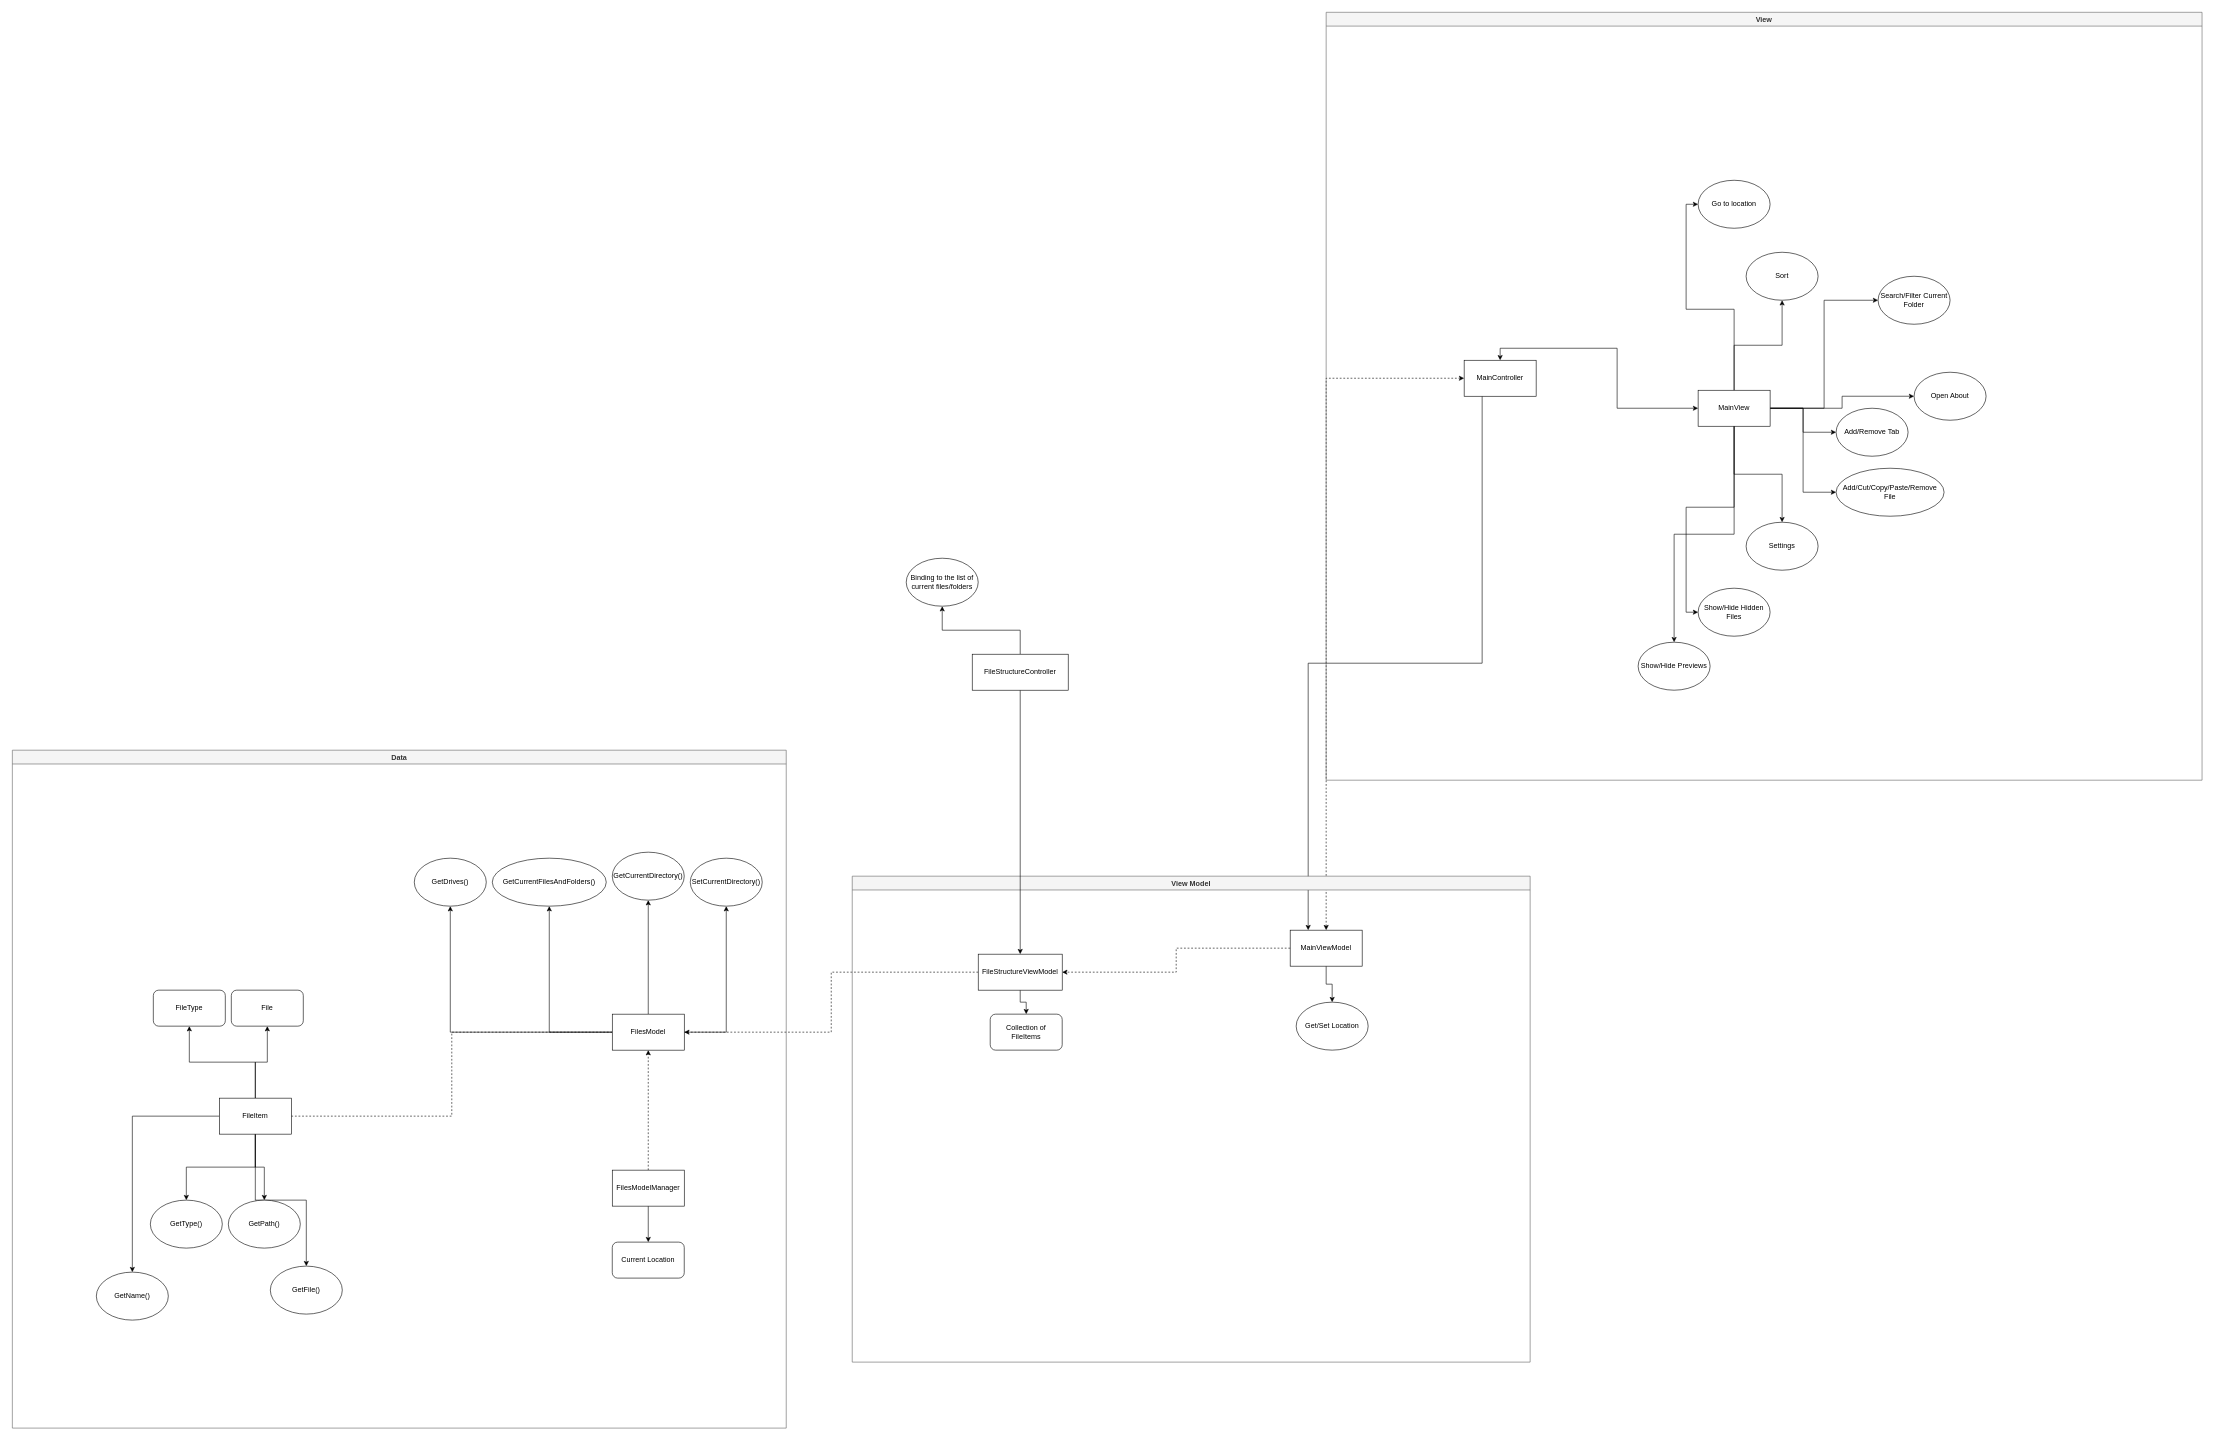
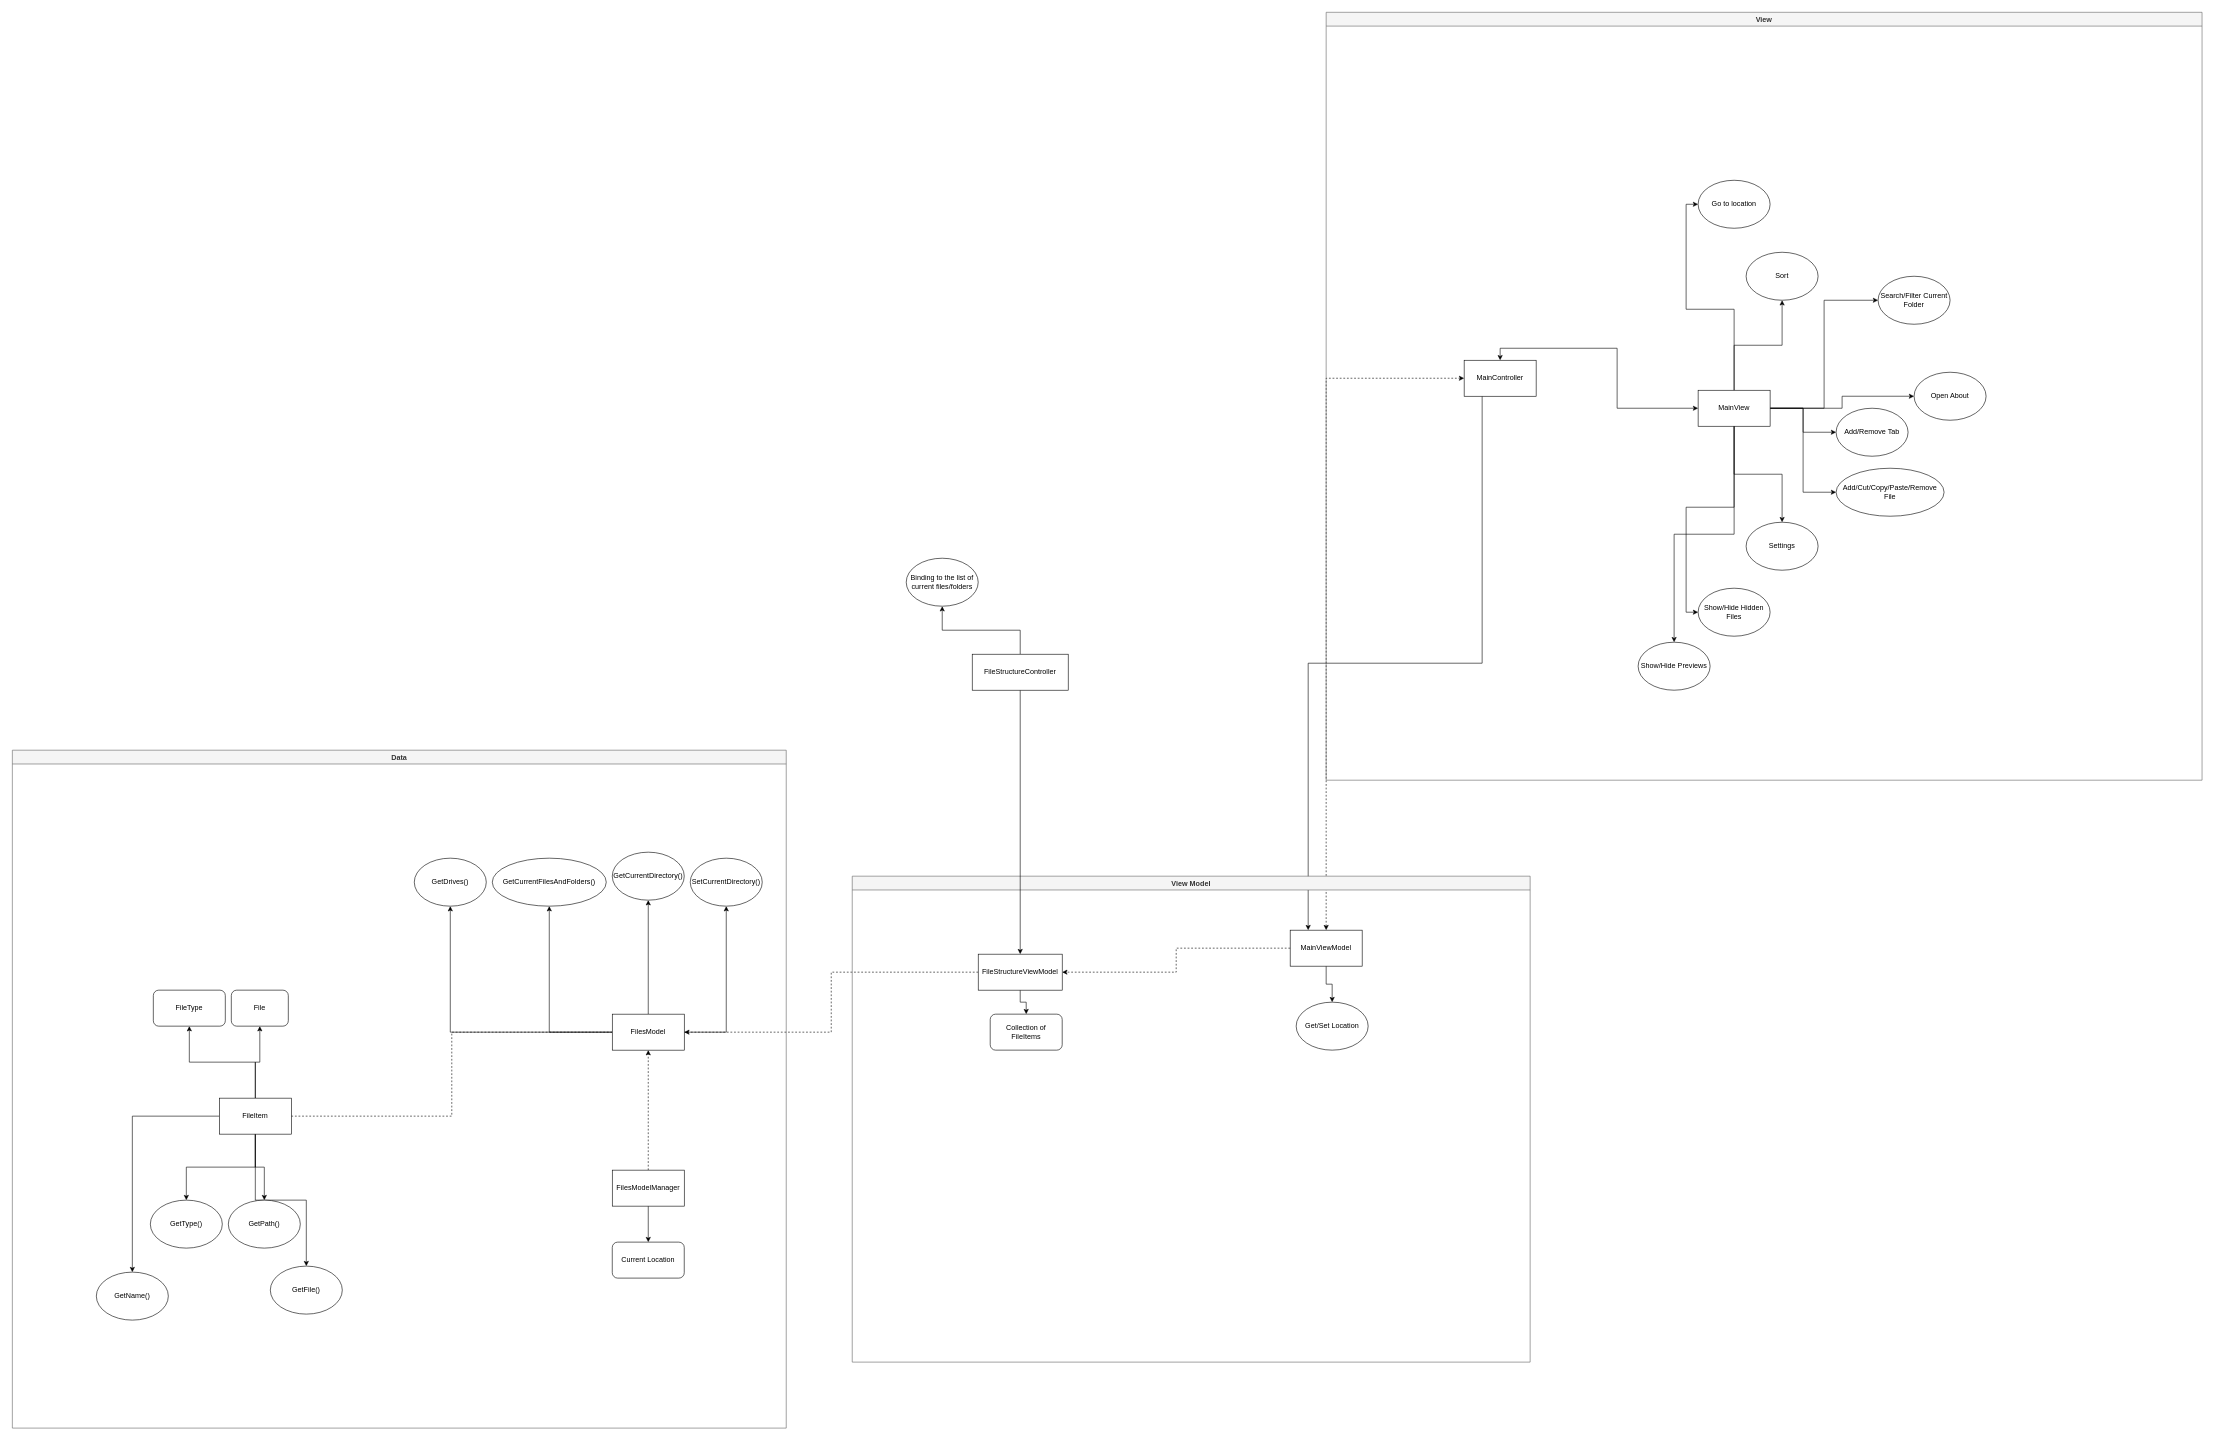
(267, 1008) -> (260, 1008)
